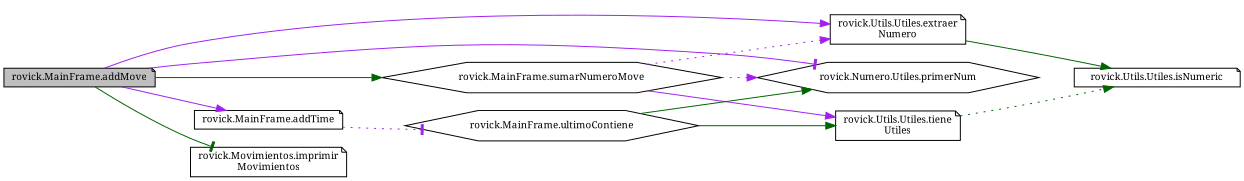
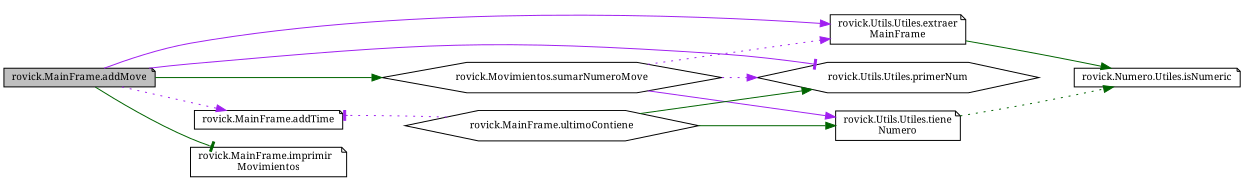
(898, 29) -> (898, 29)
(552, 78) -> (552, 78)
(898, 78) -> (898, 78)
(1157, 78) -> (1157, 78)
(169, 98) -> (169, 98)
(898, 126) -> (898, 126)
(381, 129) -> (397, 116)
(269, 162) -> (269, 162)
